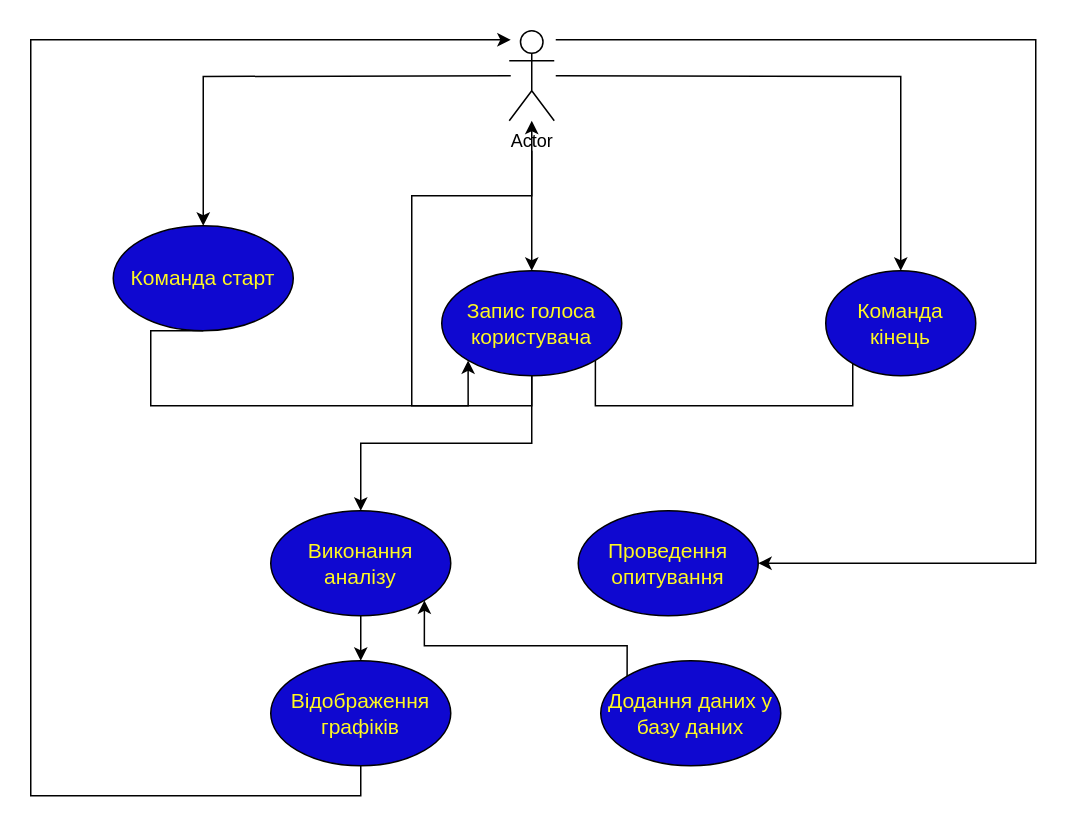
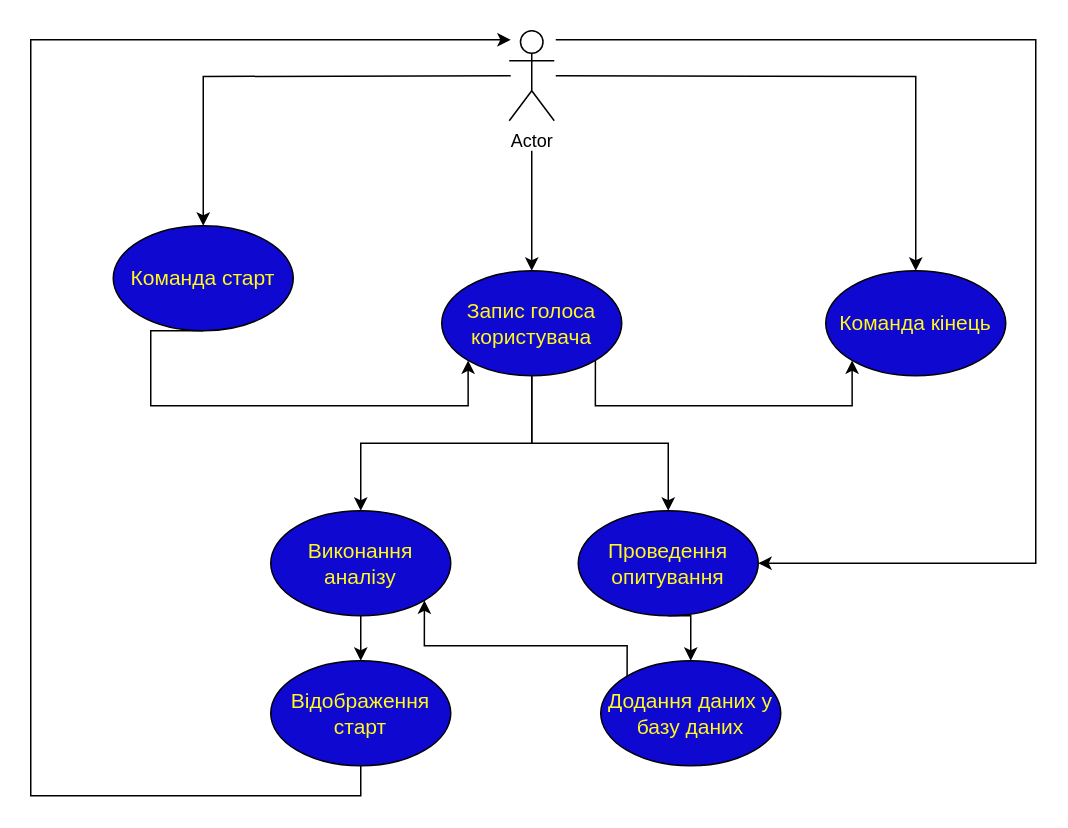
(412, 241) -> (629, 443)
(901, 323) -> (916, 323)
none -> (691, 627)
(361, 713) -> (361, 713)
